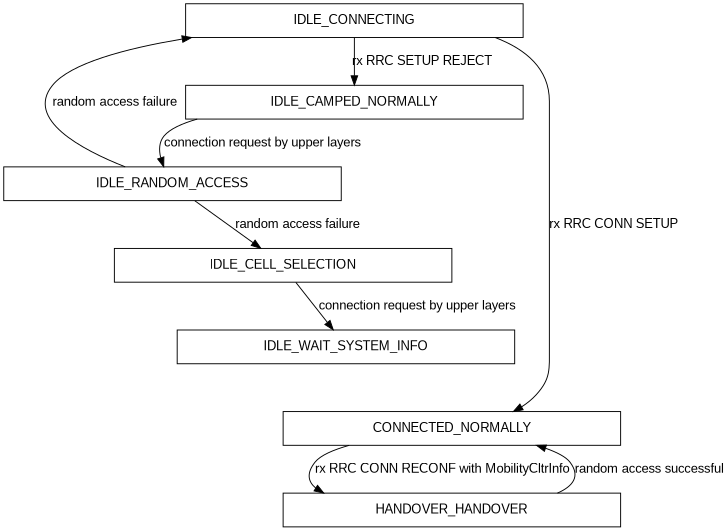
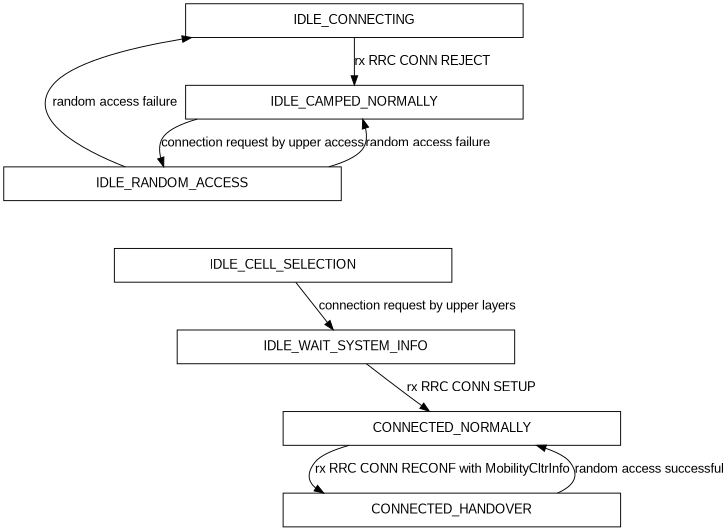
(422, 61) -> (422, 61)
(263, 143) -> (263, 143)
(549, 215) -> (394, 385)
(224, 222) -> (356, 155)
(452, 510) -> (452, 510)
